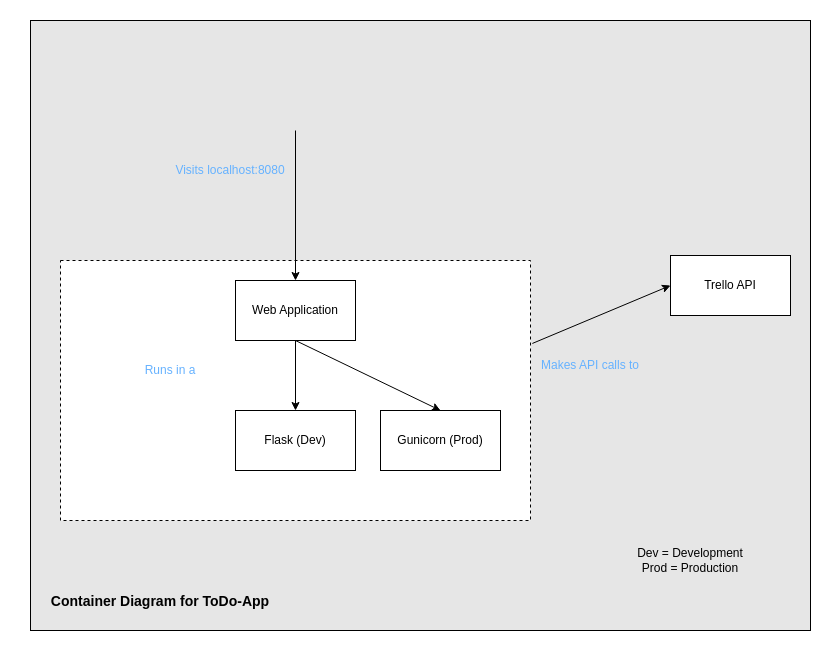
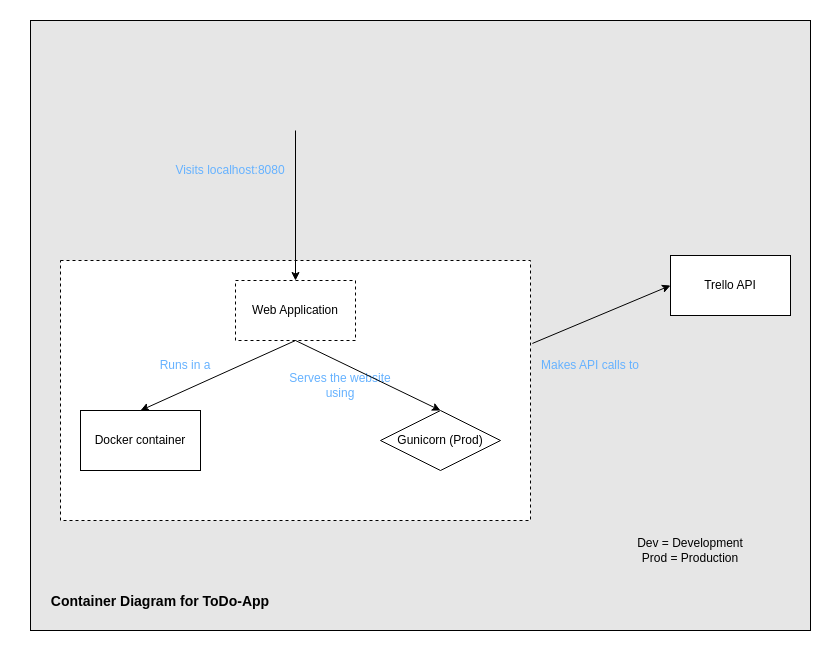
(296, 311) -> (296, 311)
(171, 371) -> (186, 366)
(296, 373) -> none
none -> (220, 375)
none -> (341, 386)
none -> (141, 441)
(296, 441) -> none
(441, 441) -> (441, 441)
(691, 561) -> (691, 551)
